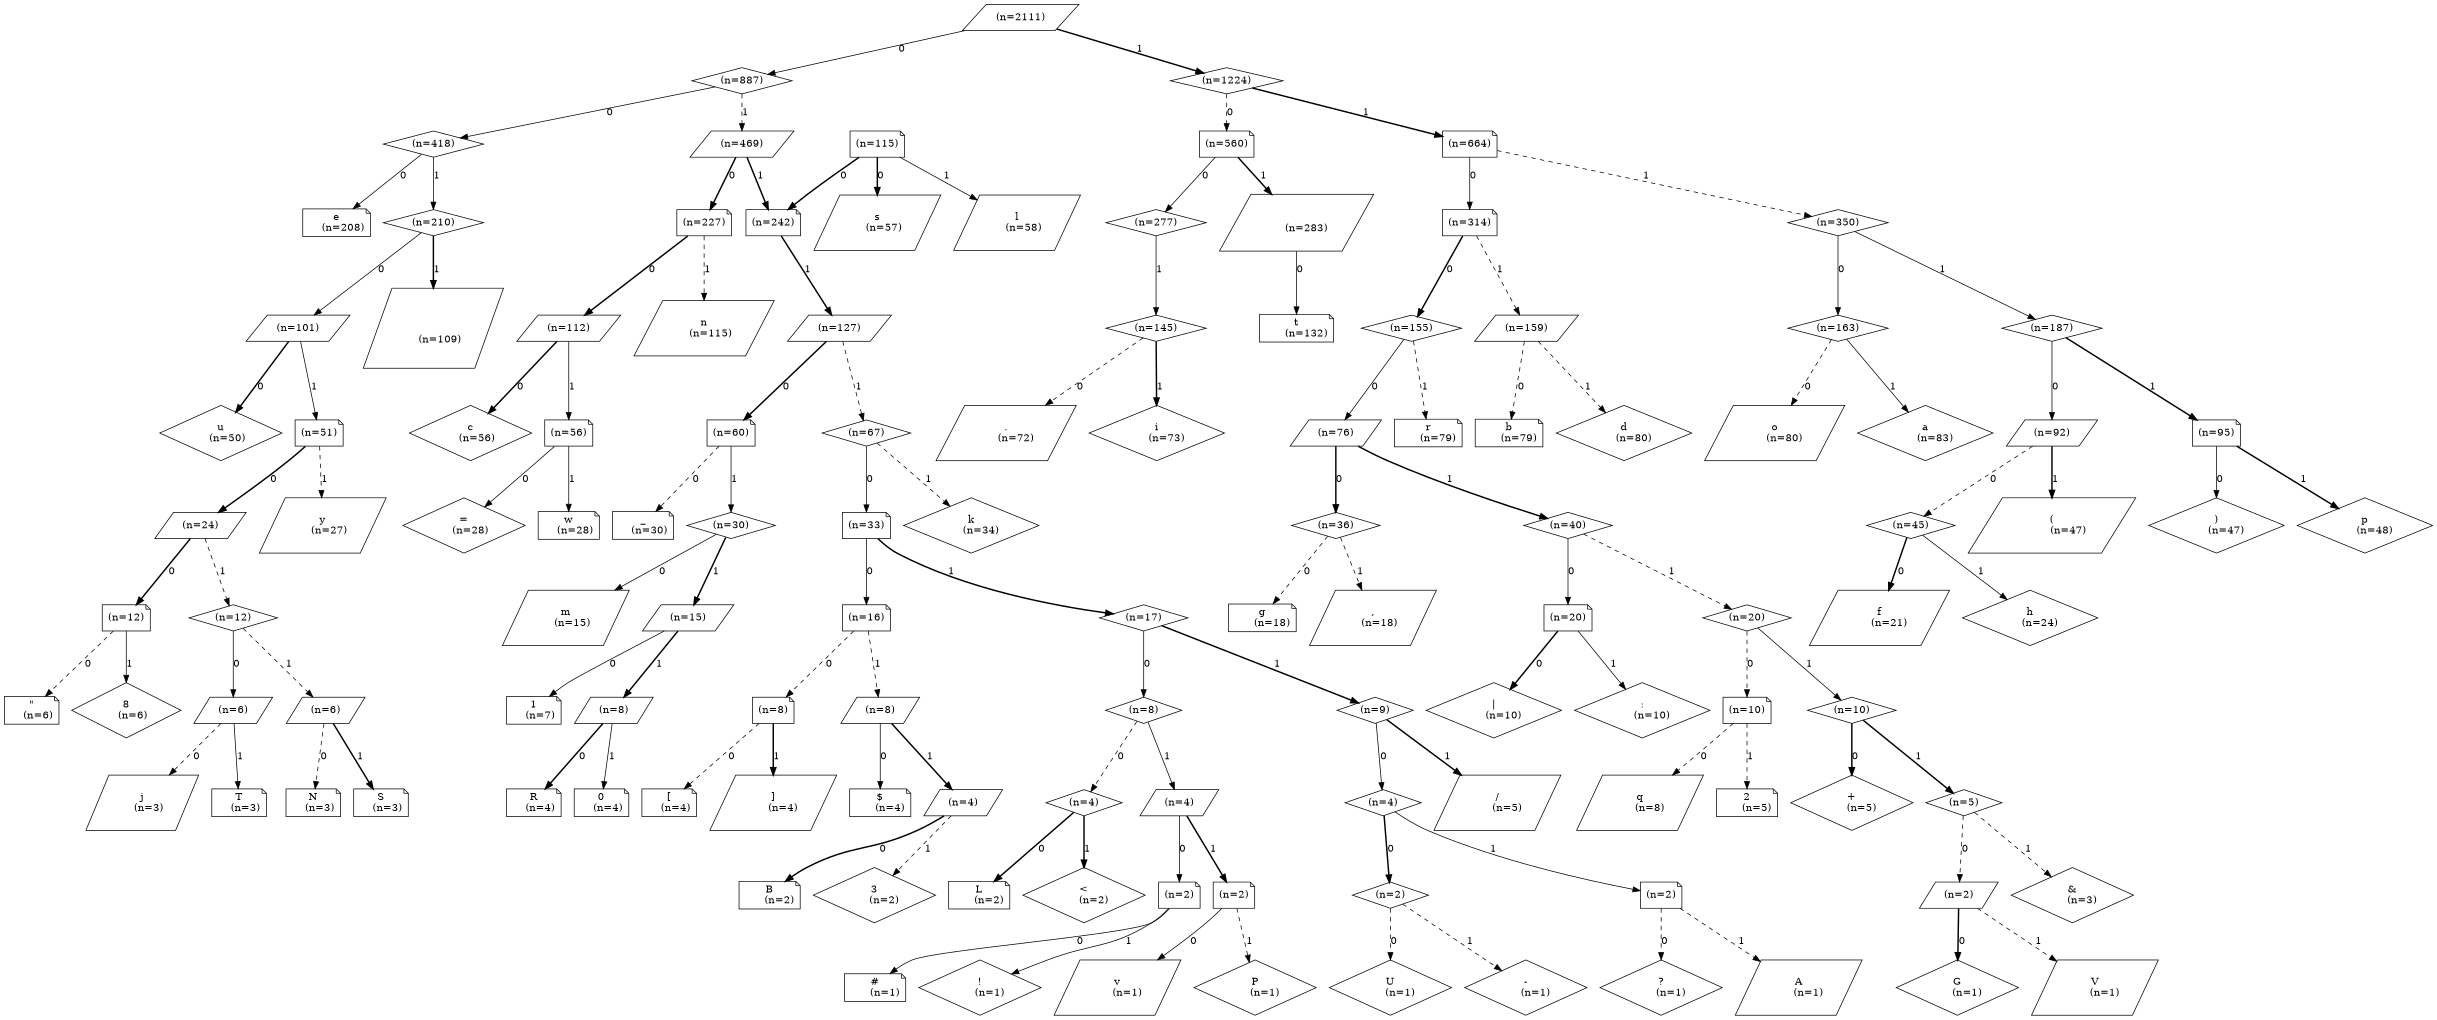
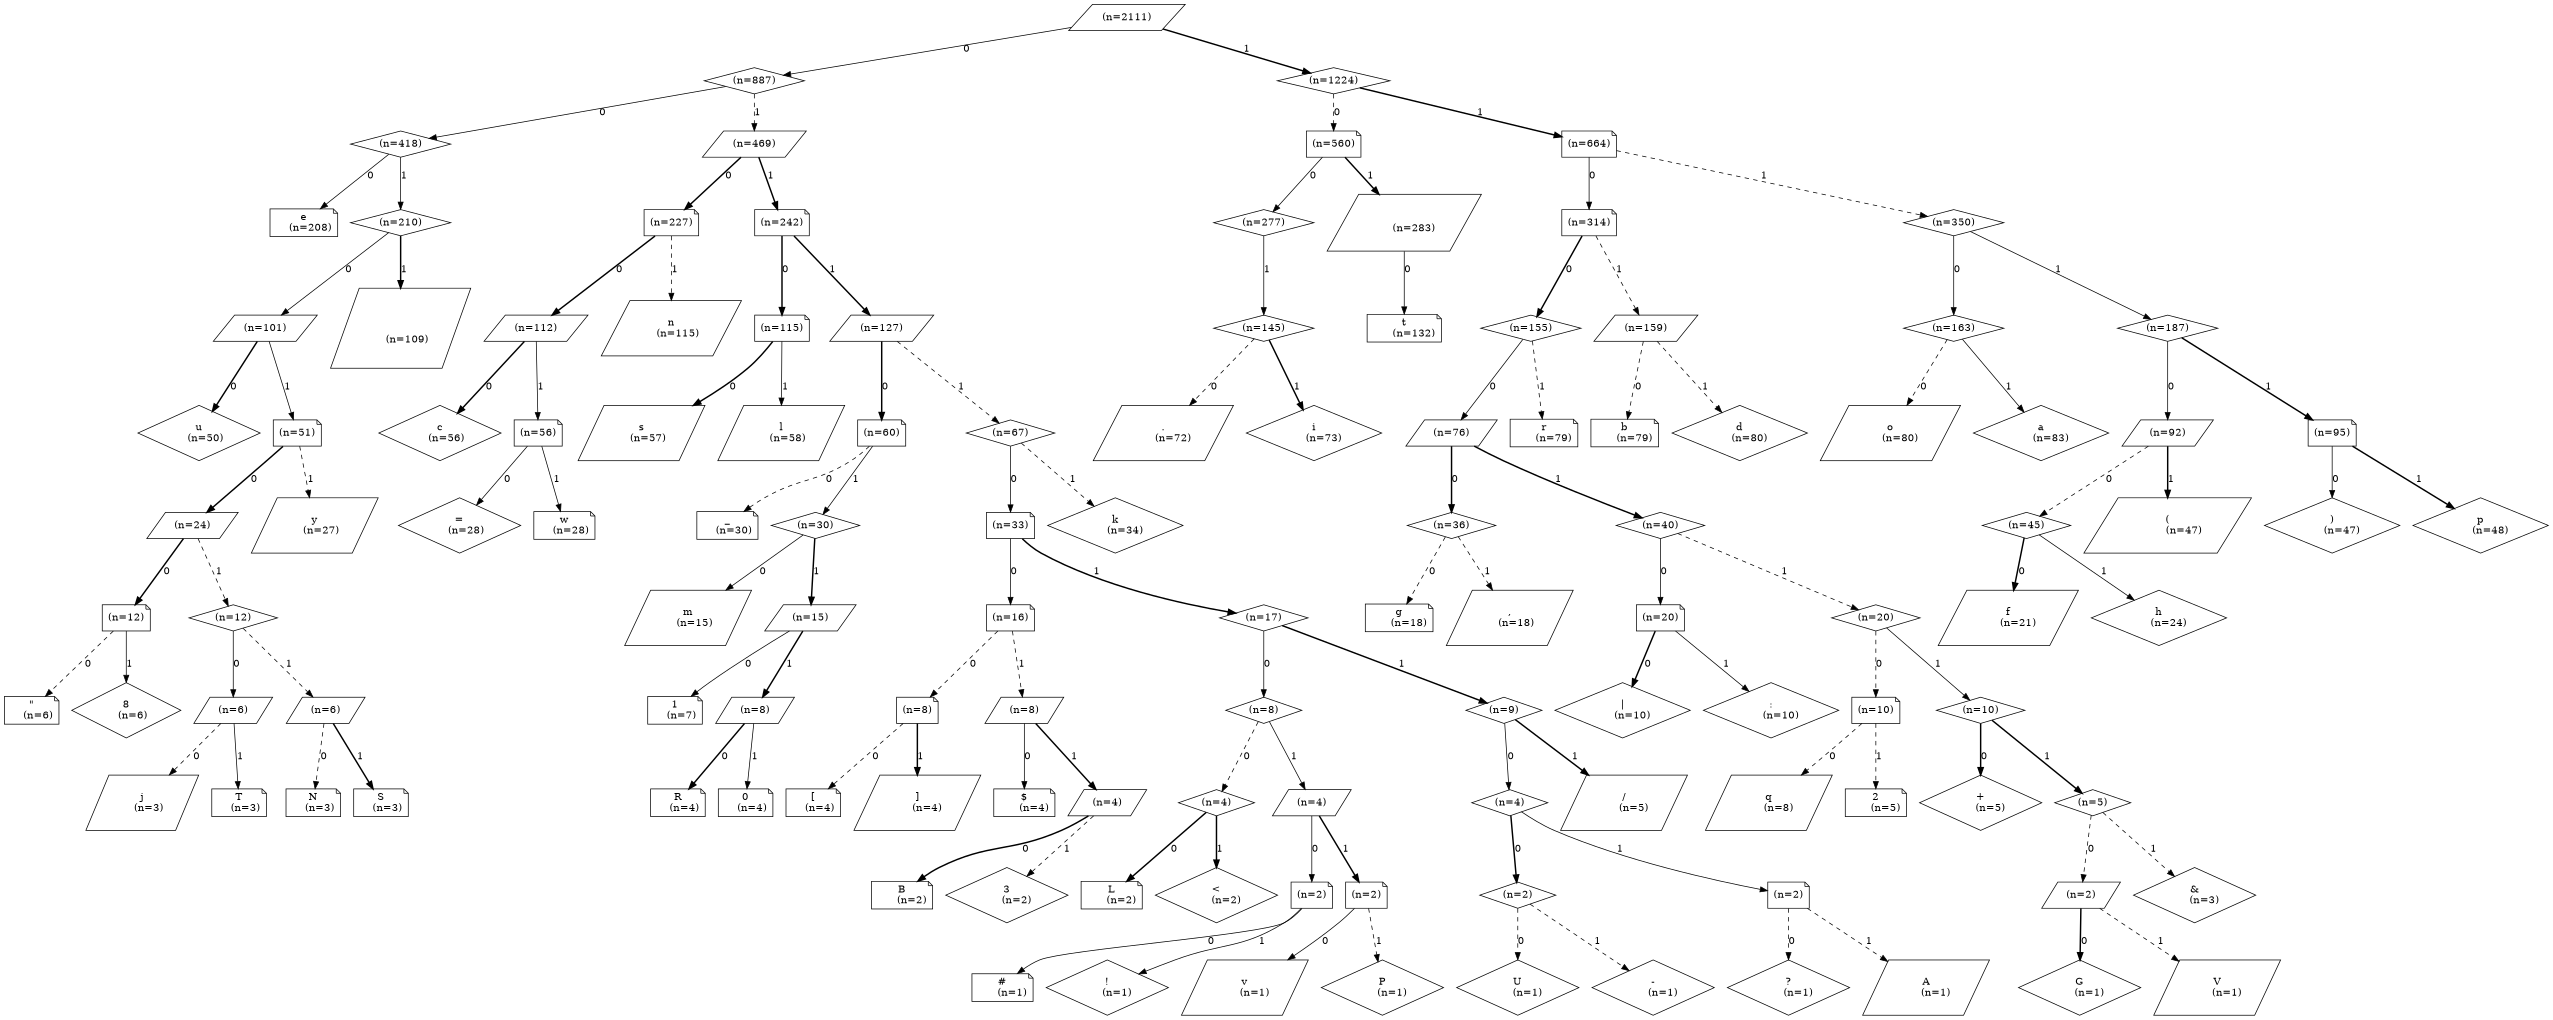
(826, 180) -> (782, 272)
